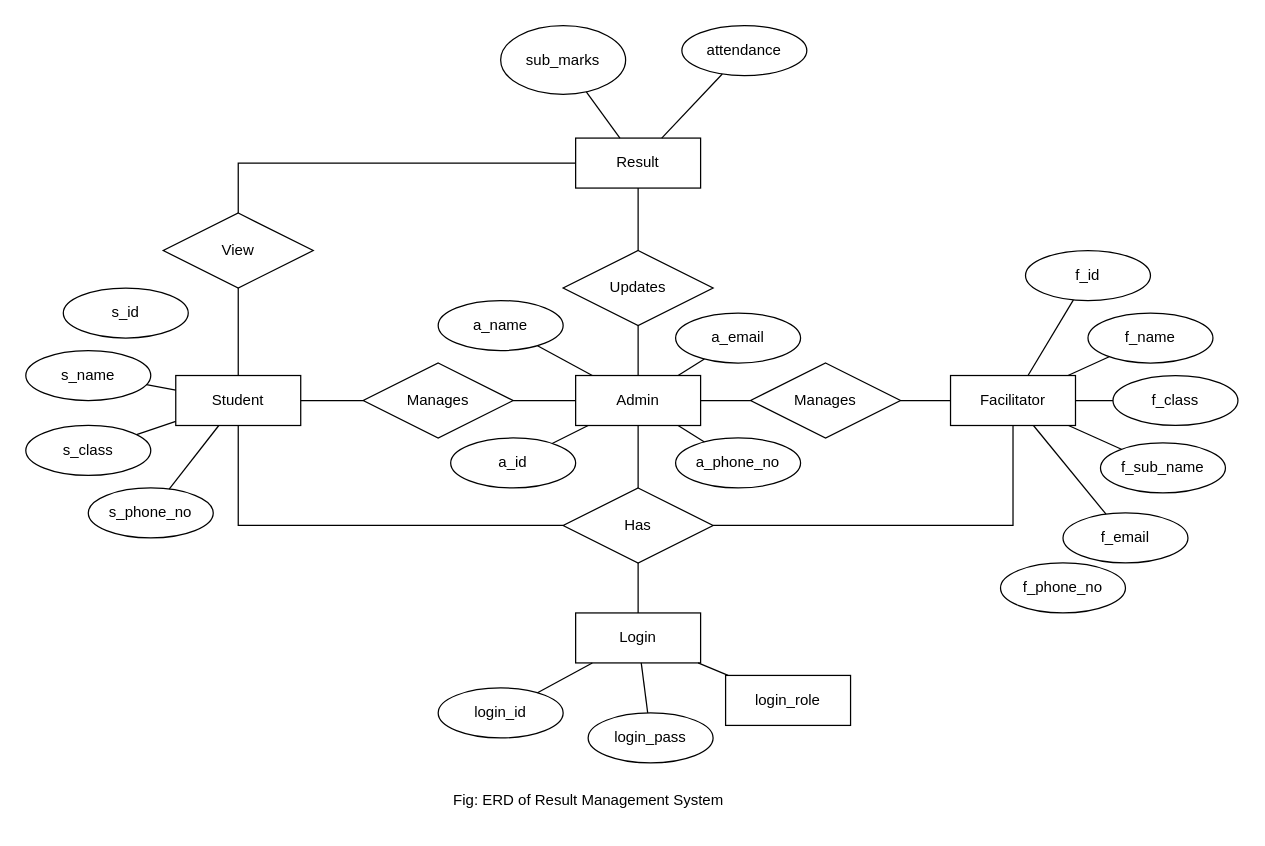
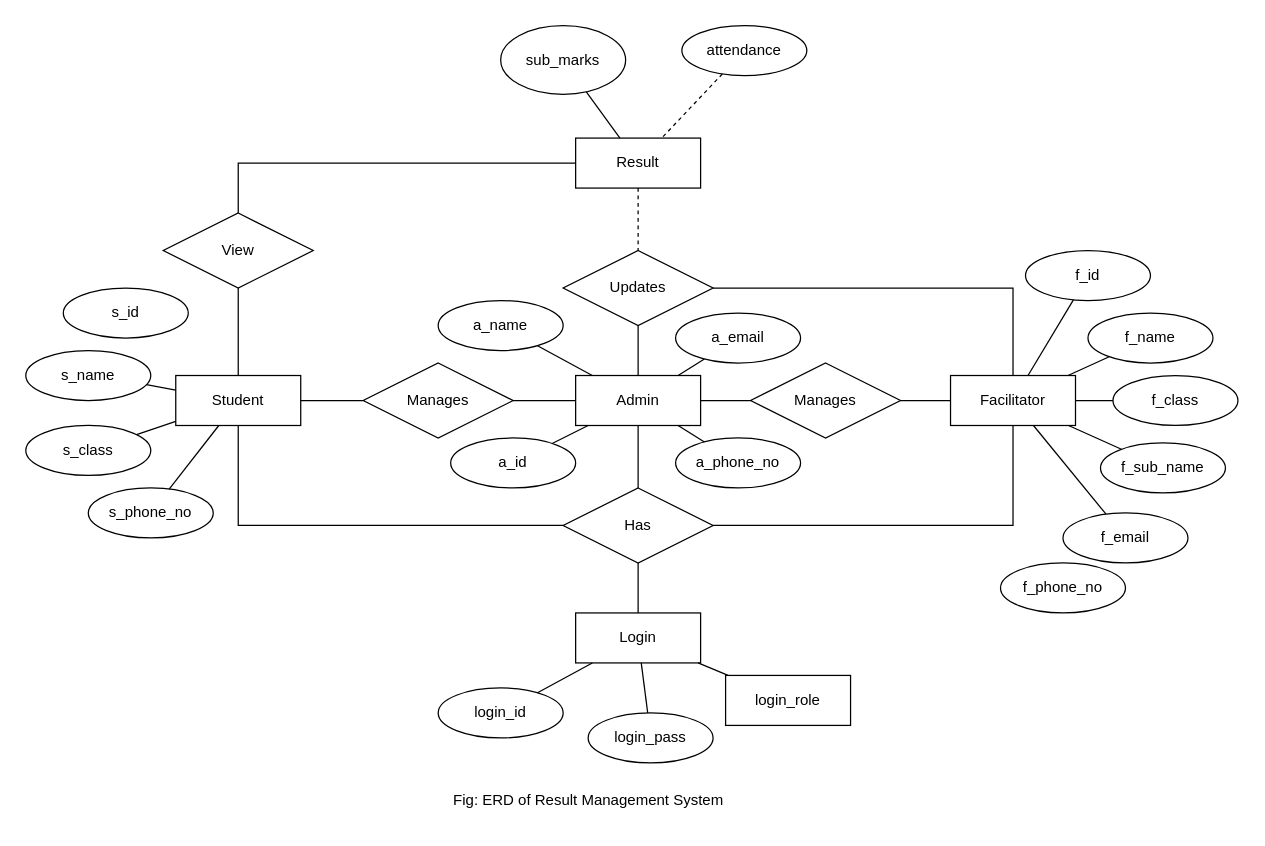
(693, 105) -> (693, 105)
(638, 219) -> (638, 219)
none -> (906, 288)
